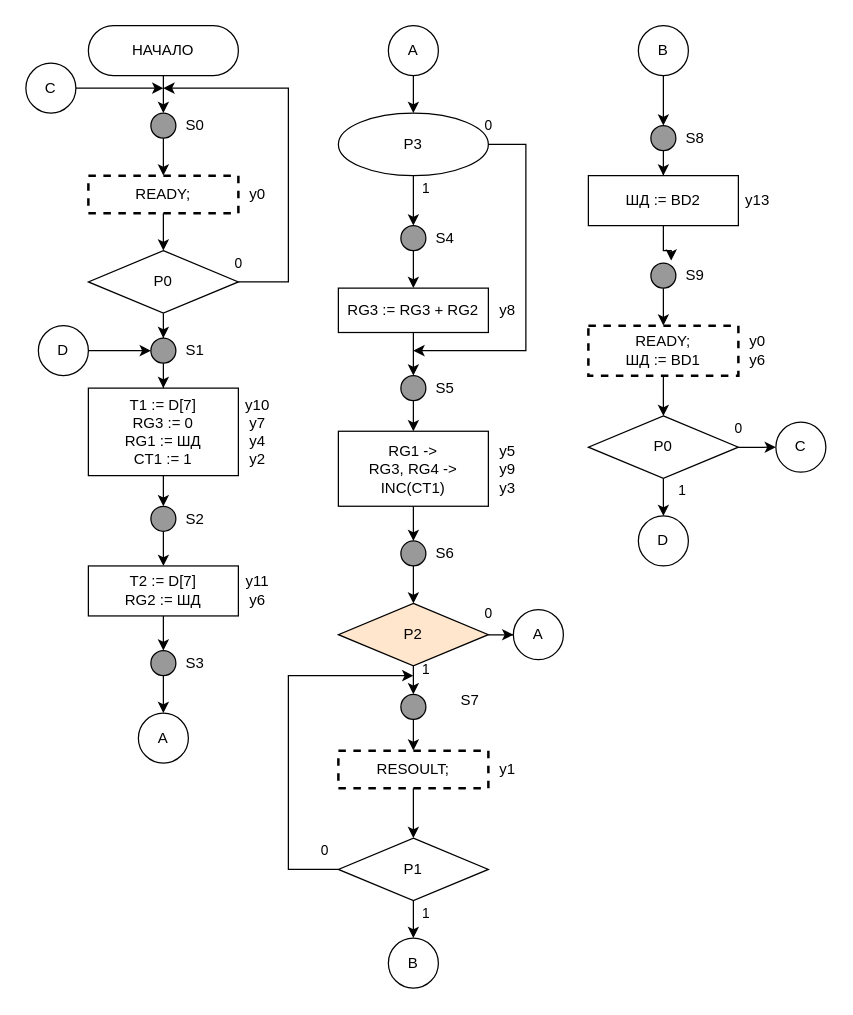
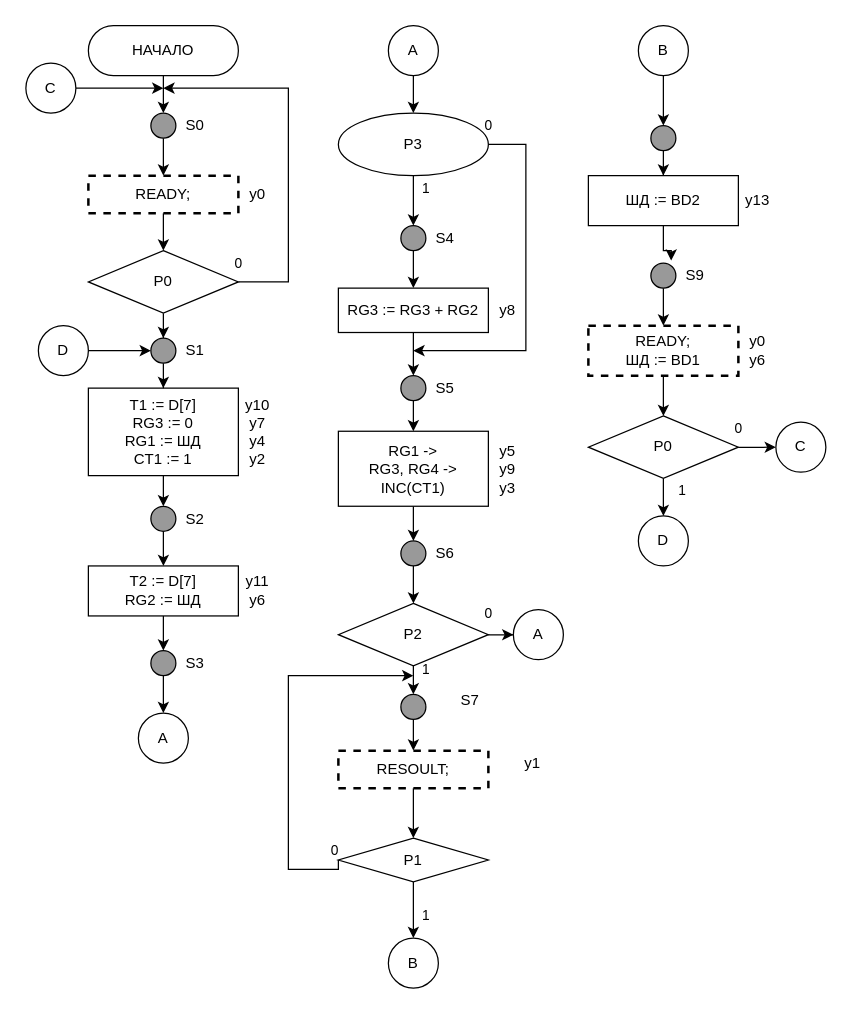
(694, 138) -> none
(413, 635) -> (413, 635)
(507, 769) -> (532, 763)
(413, 869) -> (413, 860)
